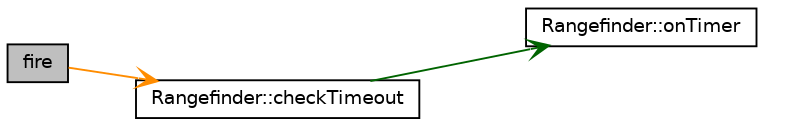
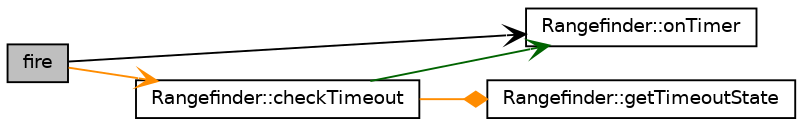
none -> (287, 48)
none -> (641, 99)
